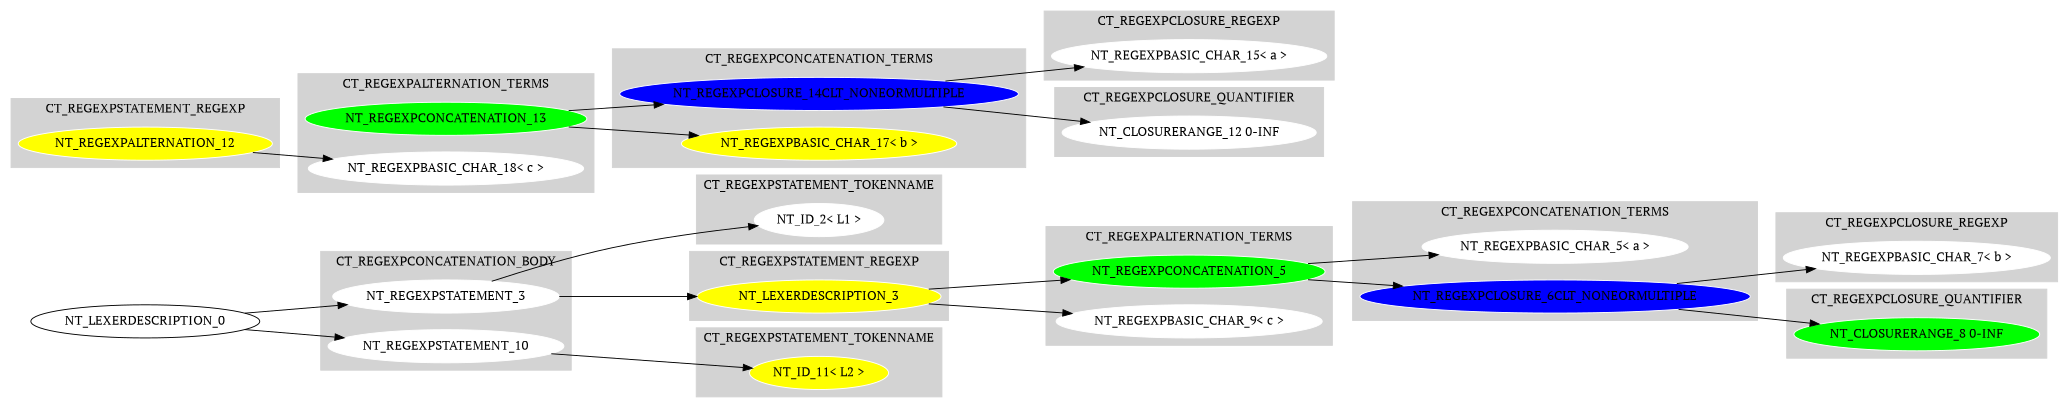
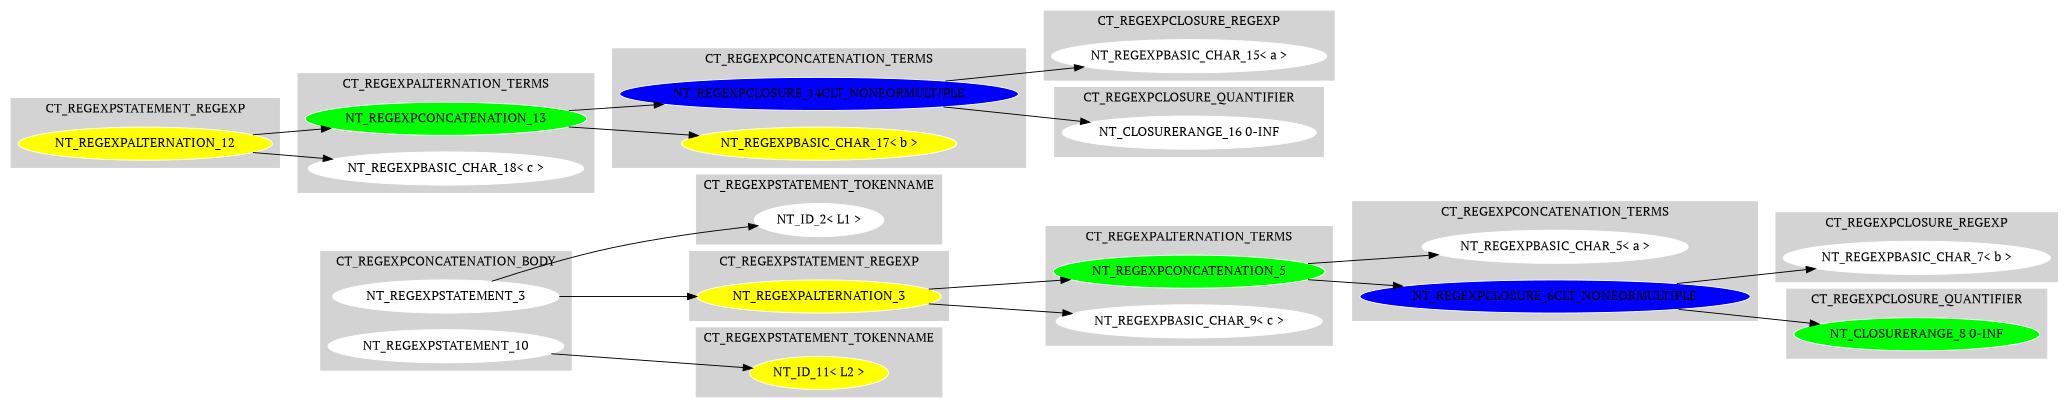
none -> (287, 132)
(1189, 133) -> (1189, 133)
(819, 297) -> (819, 297)
(145, 321) -> none
